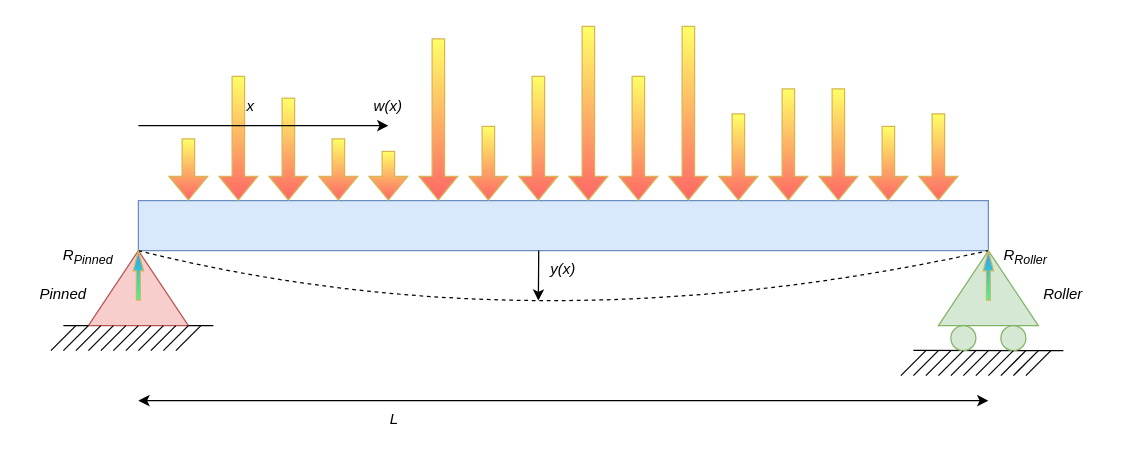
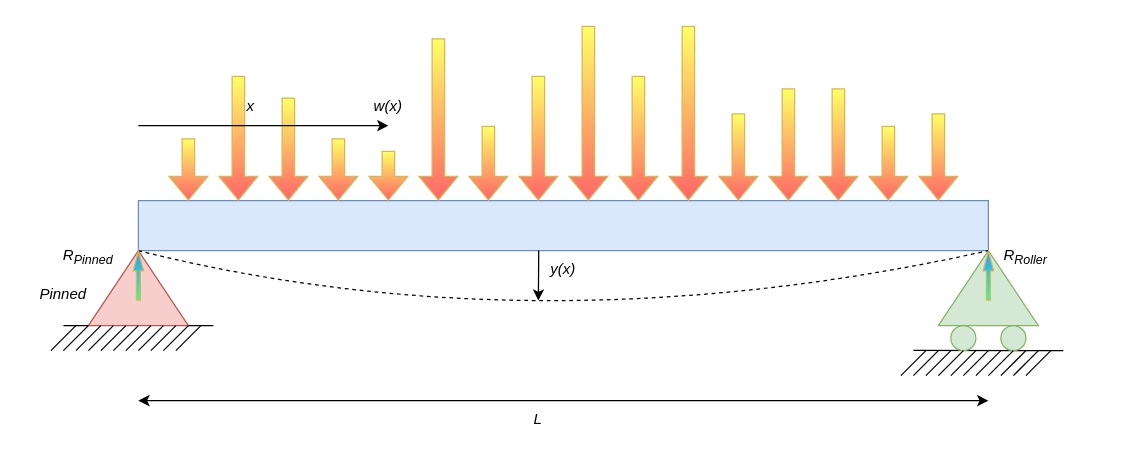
(1063, 294) -> none
(394, 419) -> (538, 419)
